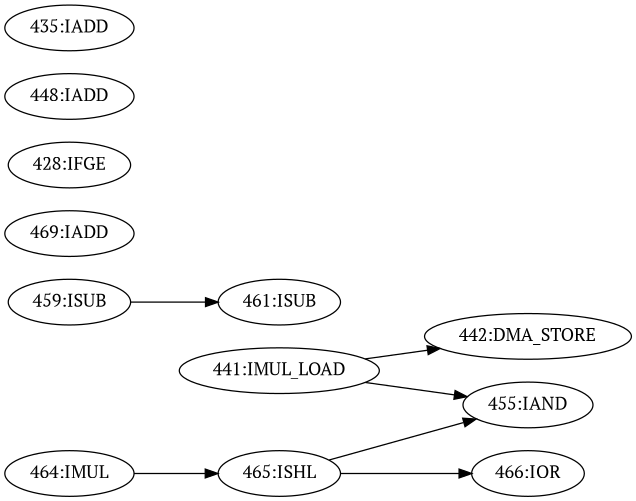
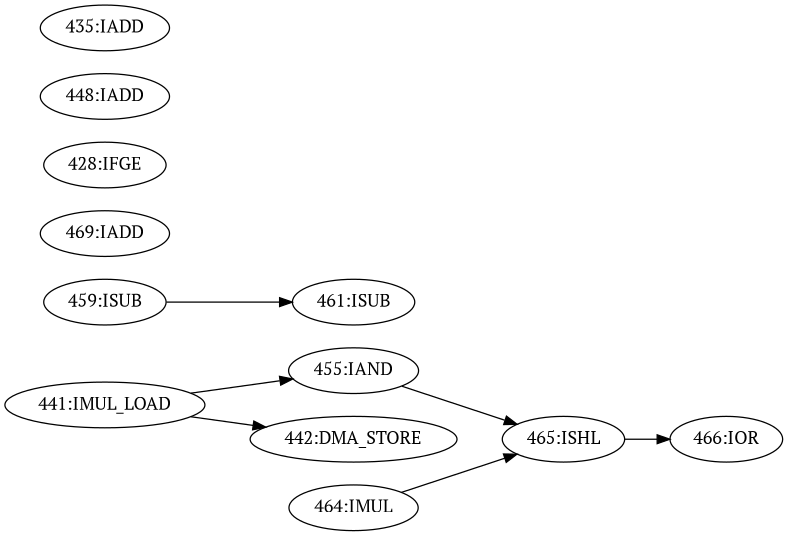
(396, 441) -> (453, 403)
